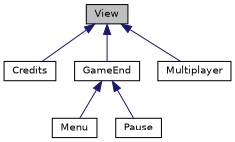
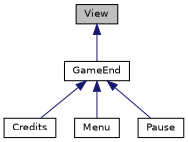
(64, 46) -> (60, 103)
(194, 71) -> none
